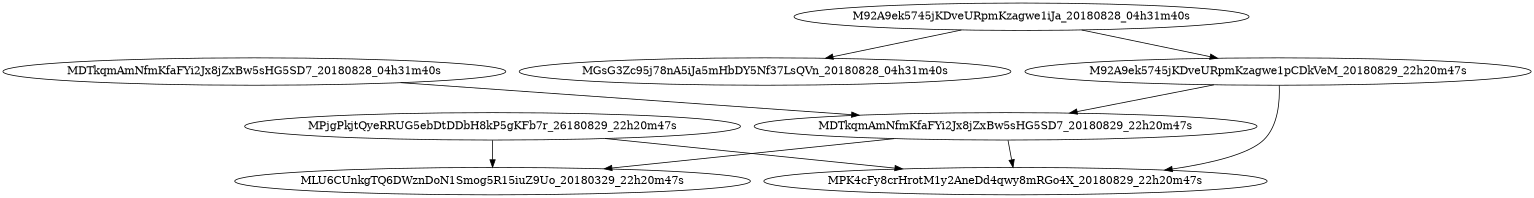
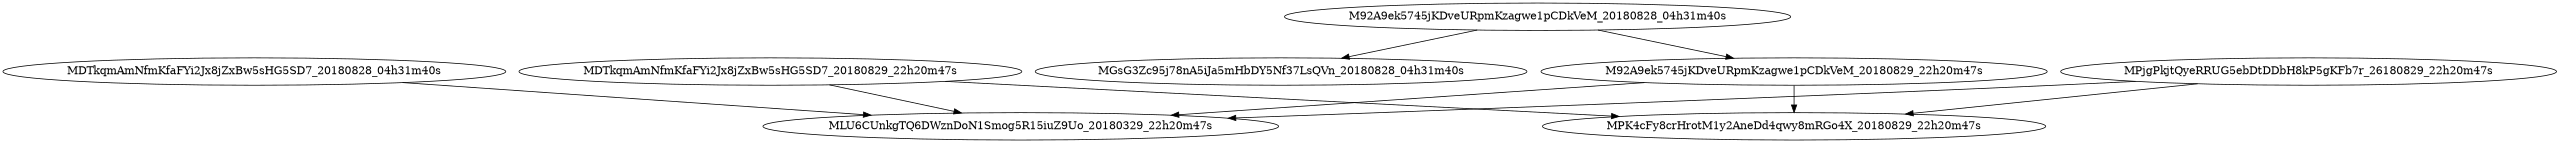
(1022, 17) -> (1538, 17)
(1145, 98) -> (1412, 99)
(626, 99) -> (633, 99)
